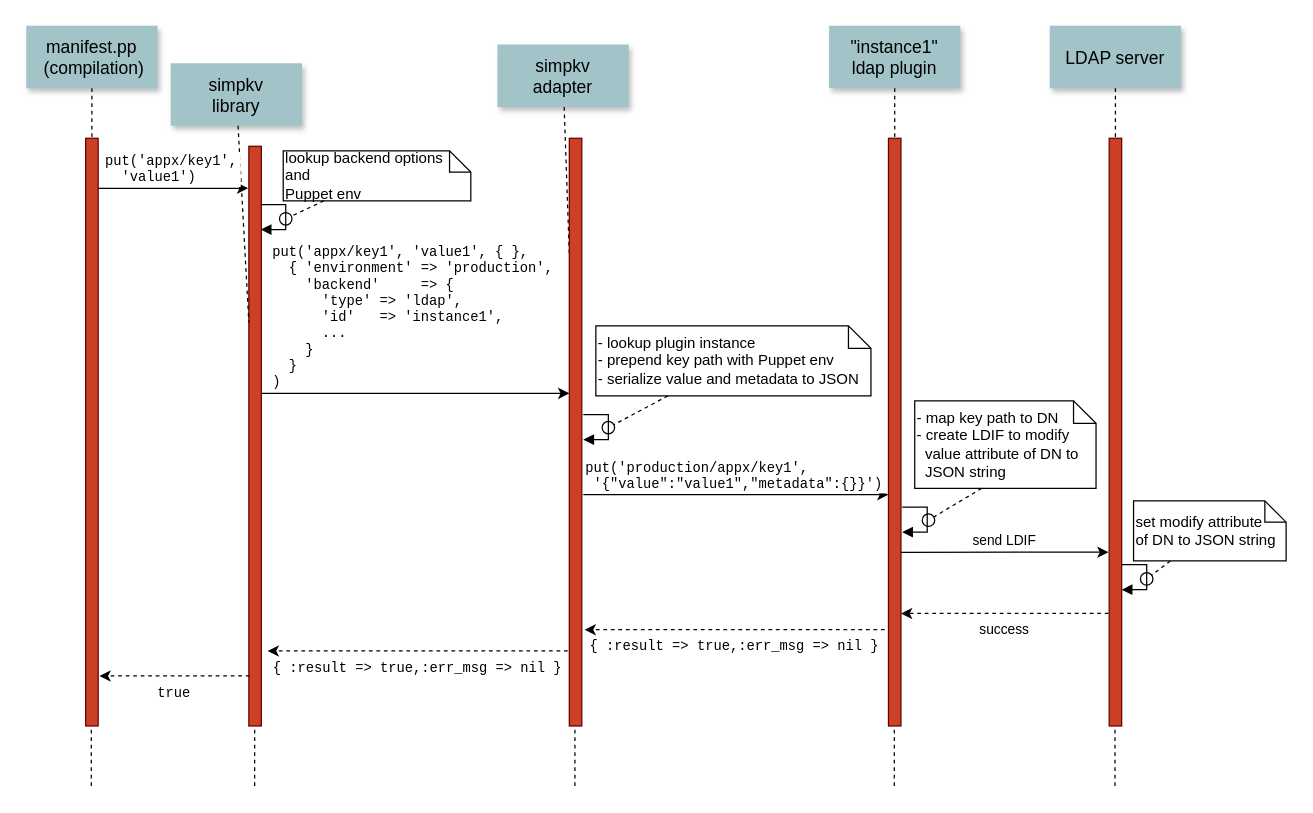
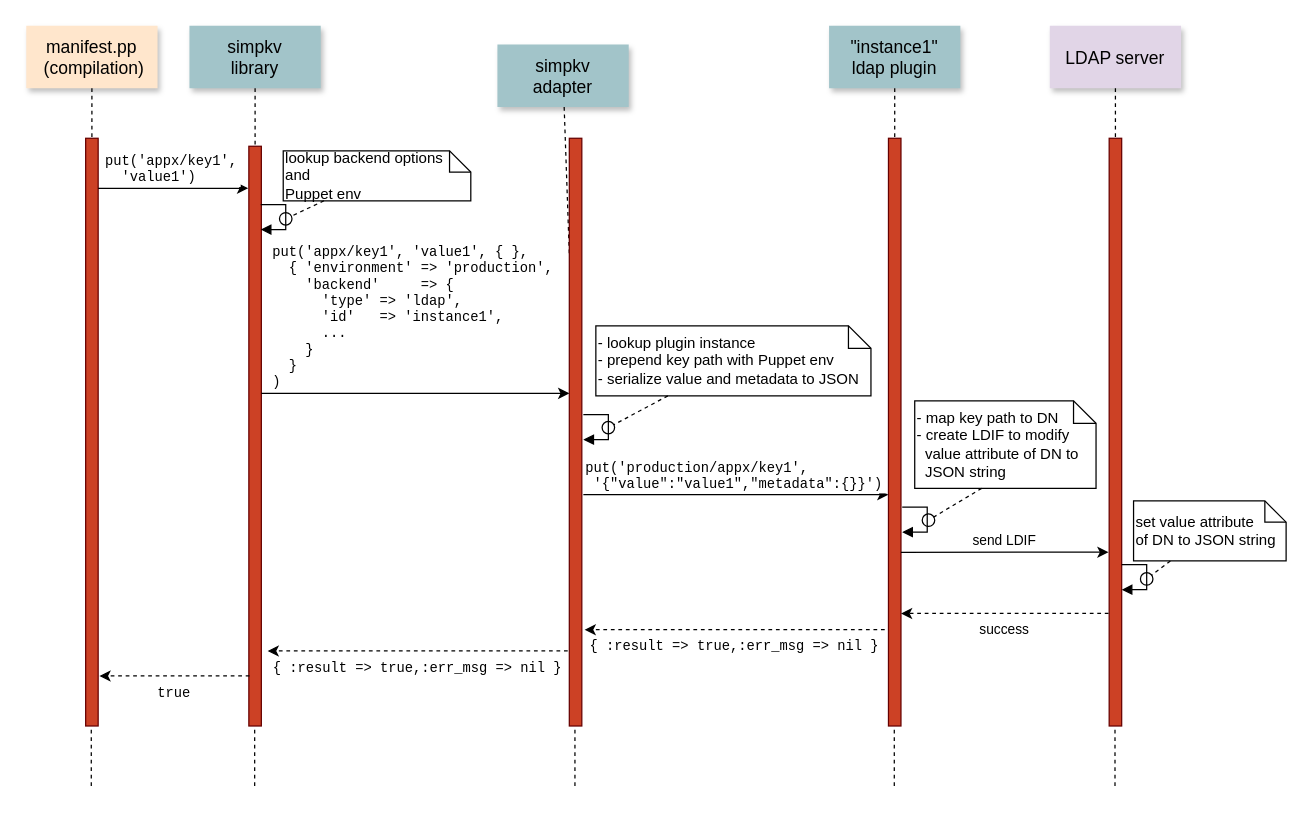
(92, 57) -> (92, 57)
(1115, 57) -> (1115, 57)
(236, 94) -> (255, 57)
(1211, 531) -> (1210, 531)
